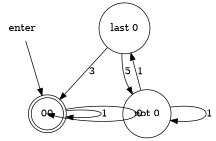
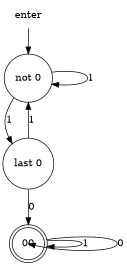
(33, 65) -> (28, 38)
(92, 72) -> (32, 207)
(128, 72) -> (32, 120)
